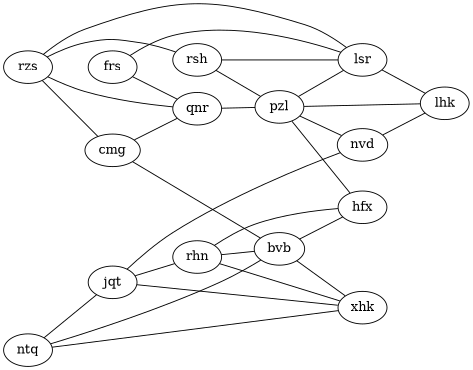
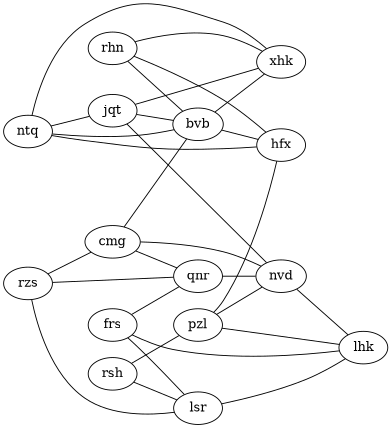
(111, 40) -> none
(321, 83) -> none
(238, 108) -> (243, 276)
none -> (164, 149)
none -> (202, 247)
(155, 270) -> (155, 117)
none -> (234, 356)
